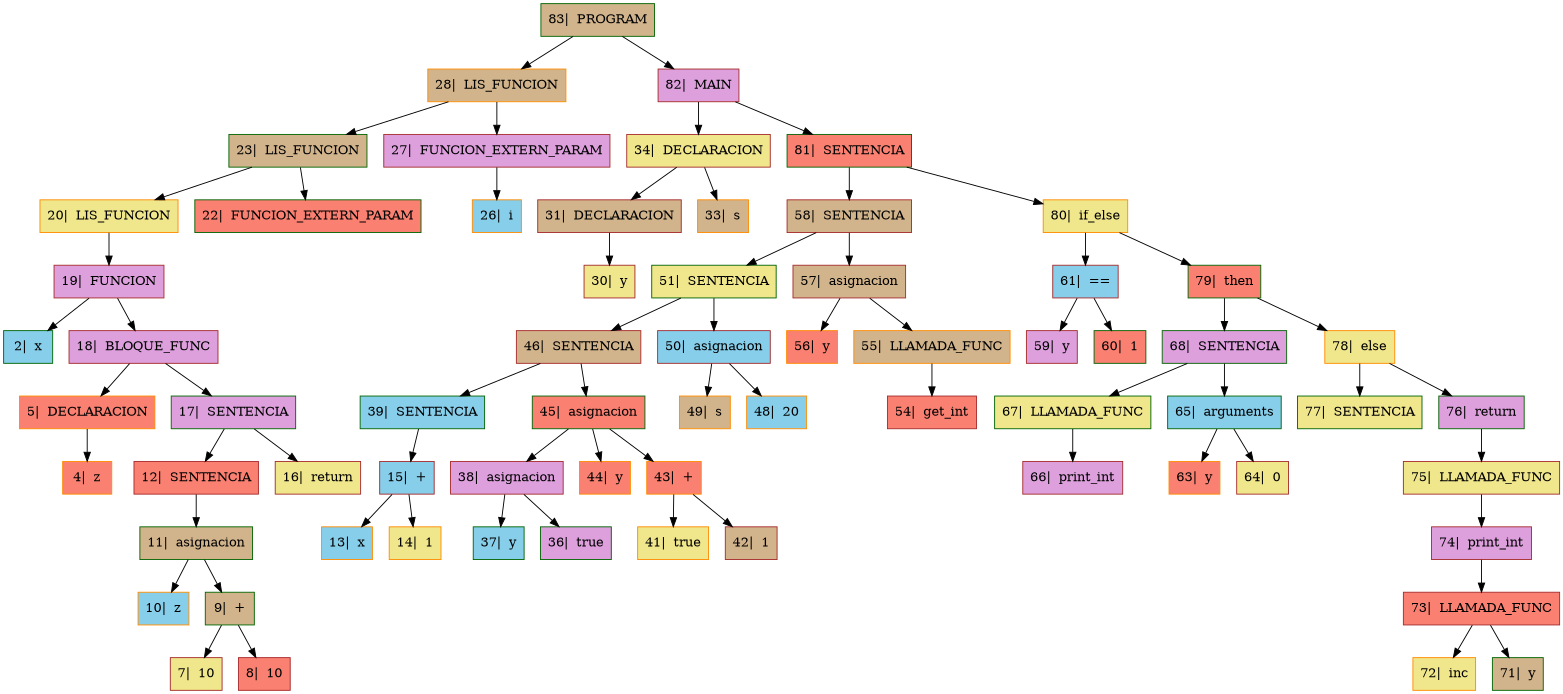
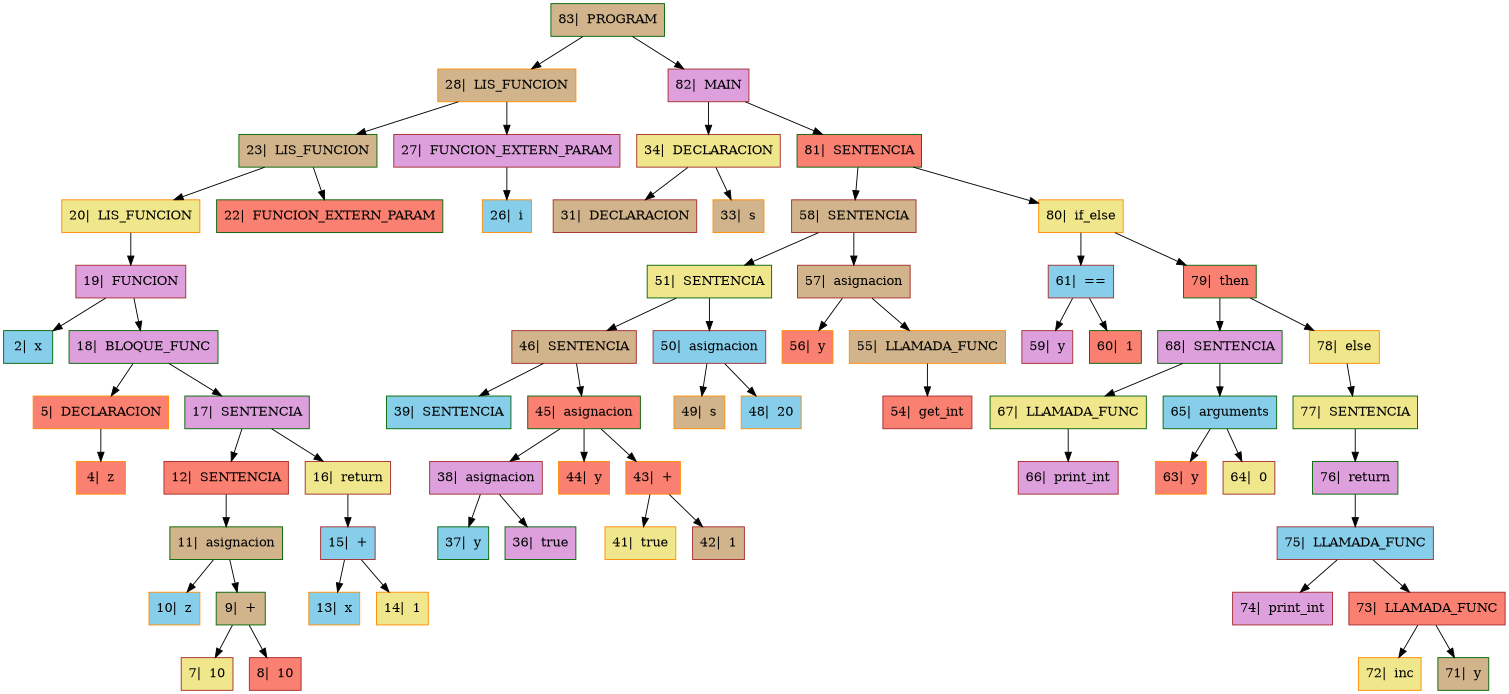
(609, 282) -> none
(144, 347) -> (144, 347)
(1416, 378) -> (1355, 441)
(416, 441) -> (348, 506)
(1481, 478) -> (1355, 543)
(1481, 571) -> (1388, 573)
